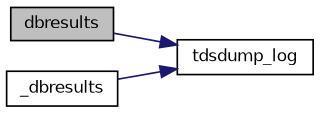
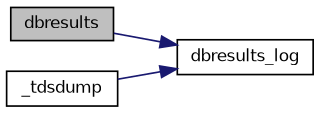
(245, 57) -> (245, 57)
(62, 89) -> (62, 89)
